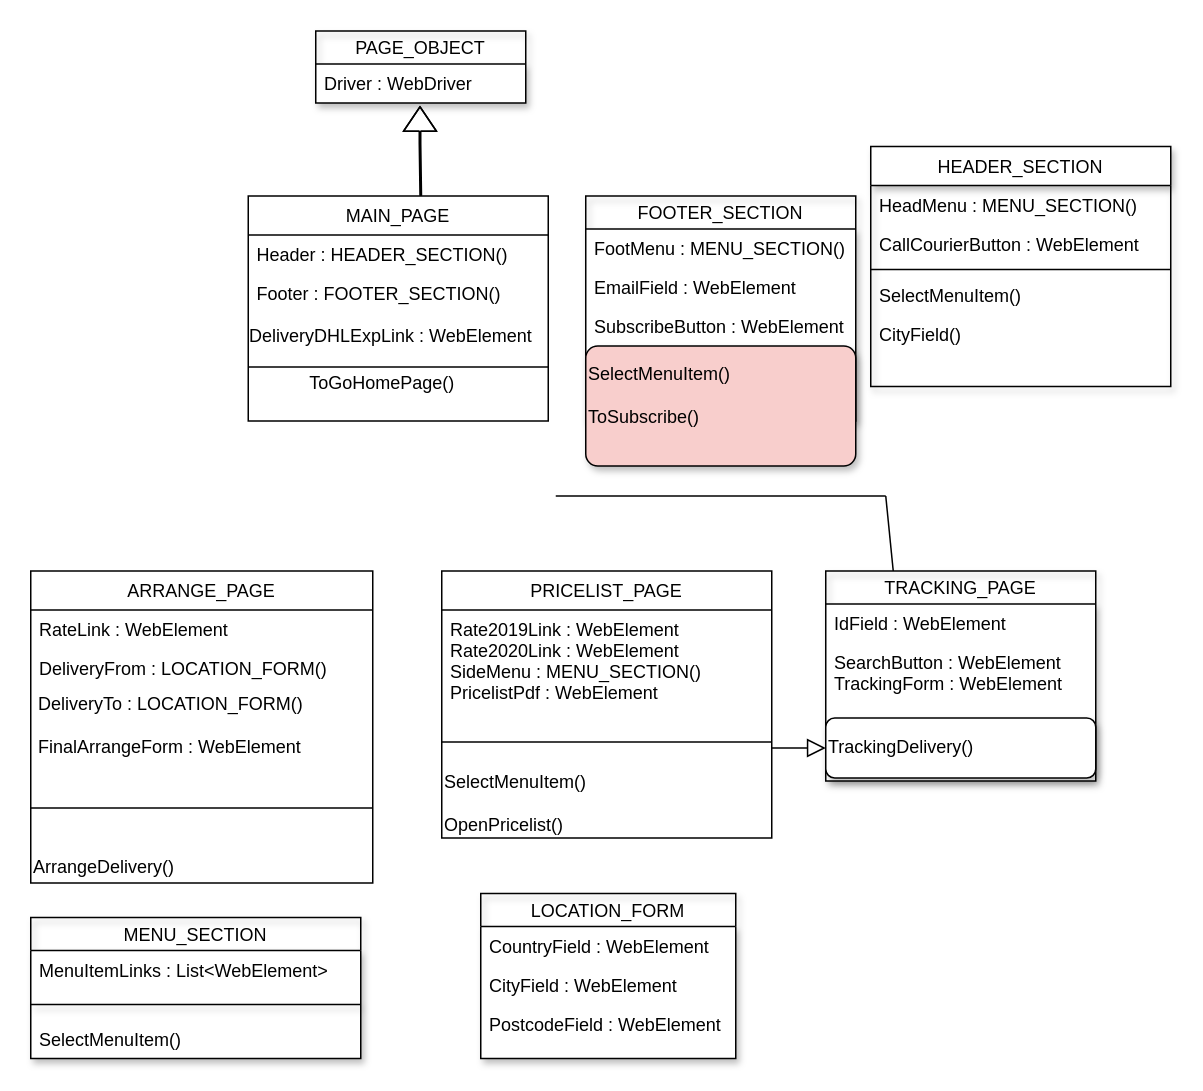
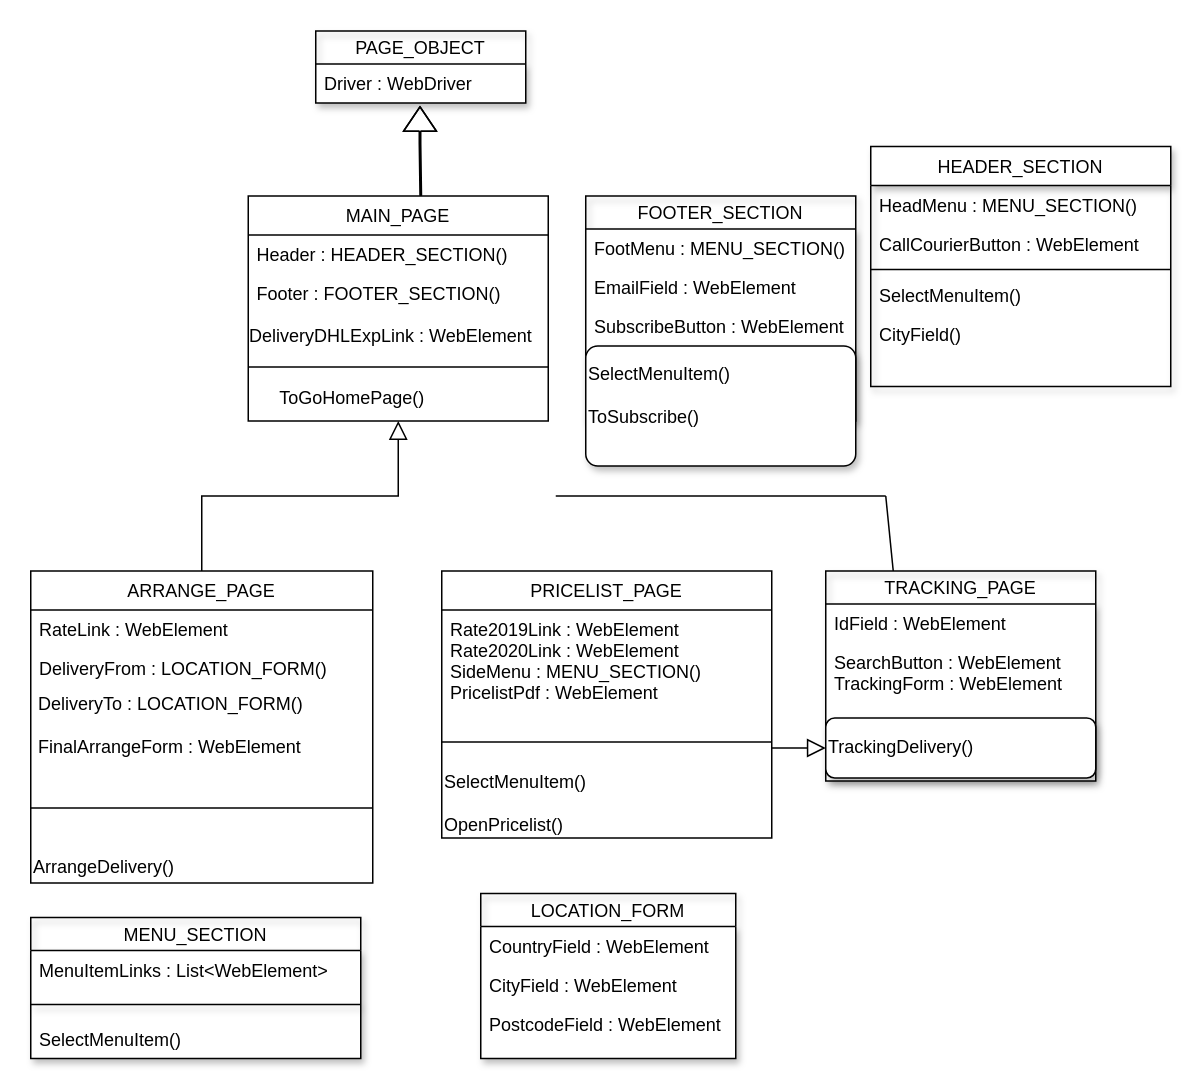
(382, 383) -> (352, 398)
(721, 406) -> (721, 406)
none -> (290, 496)
